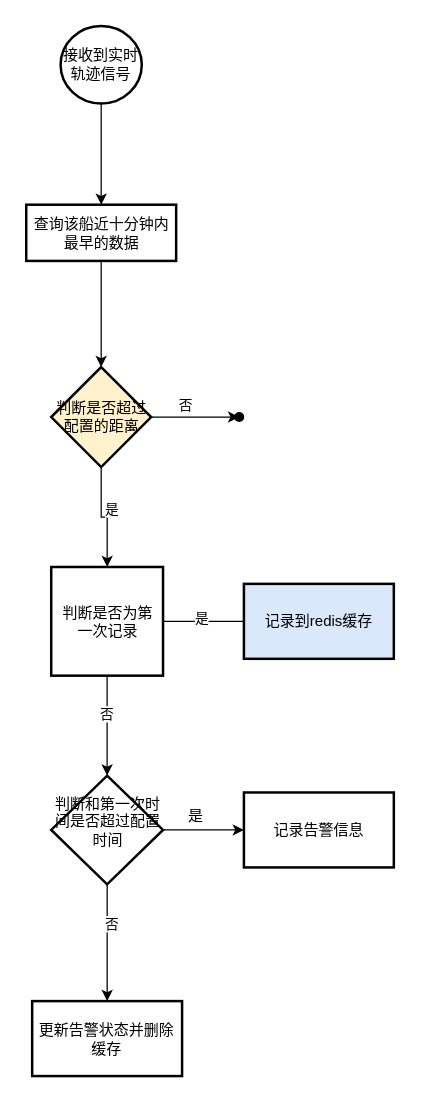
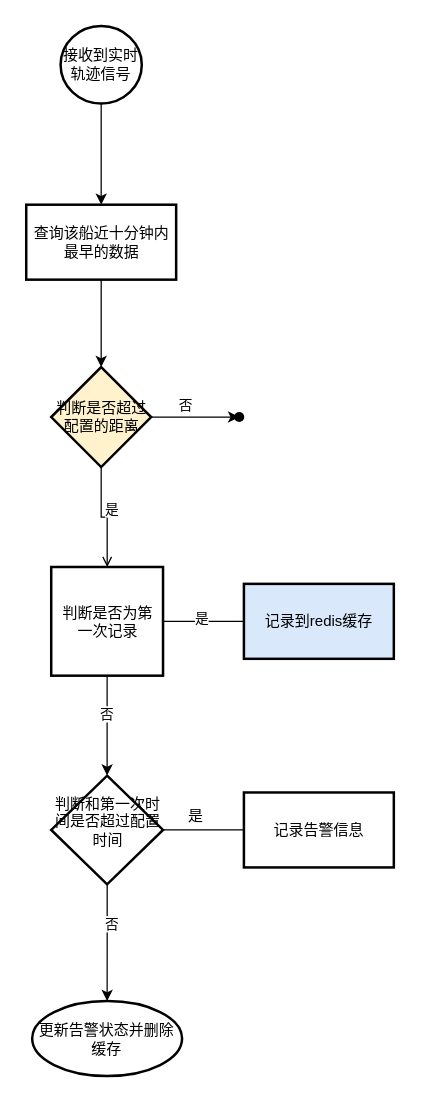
(101, 233) -> (101, 242)
(107, 557) -> (107, 559)
(234, 830) -> (237, 830)
(107, 1039) -> (107, 1039)
